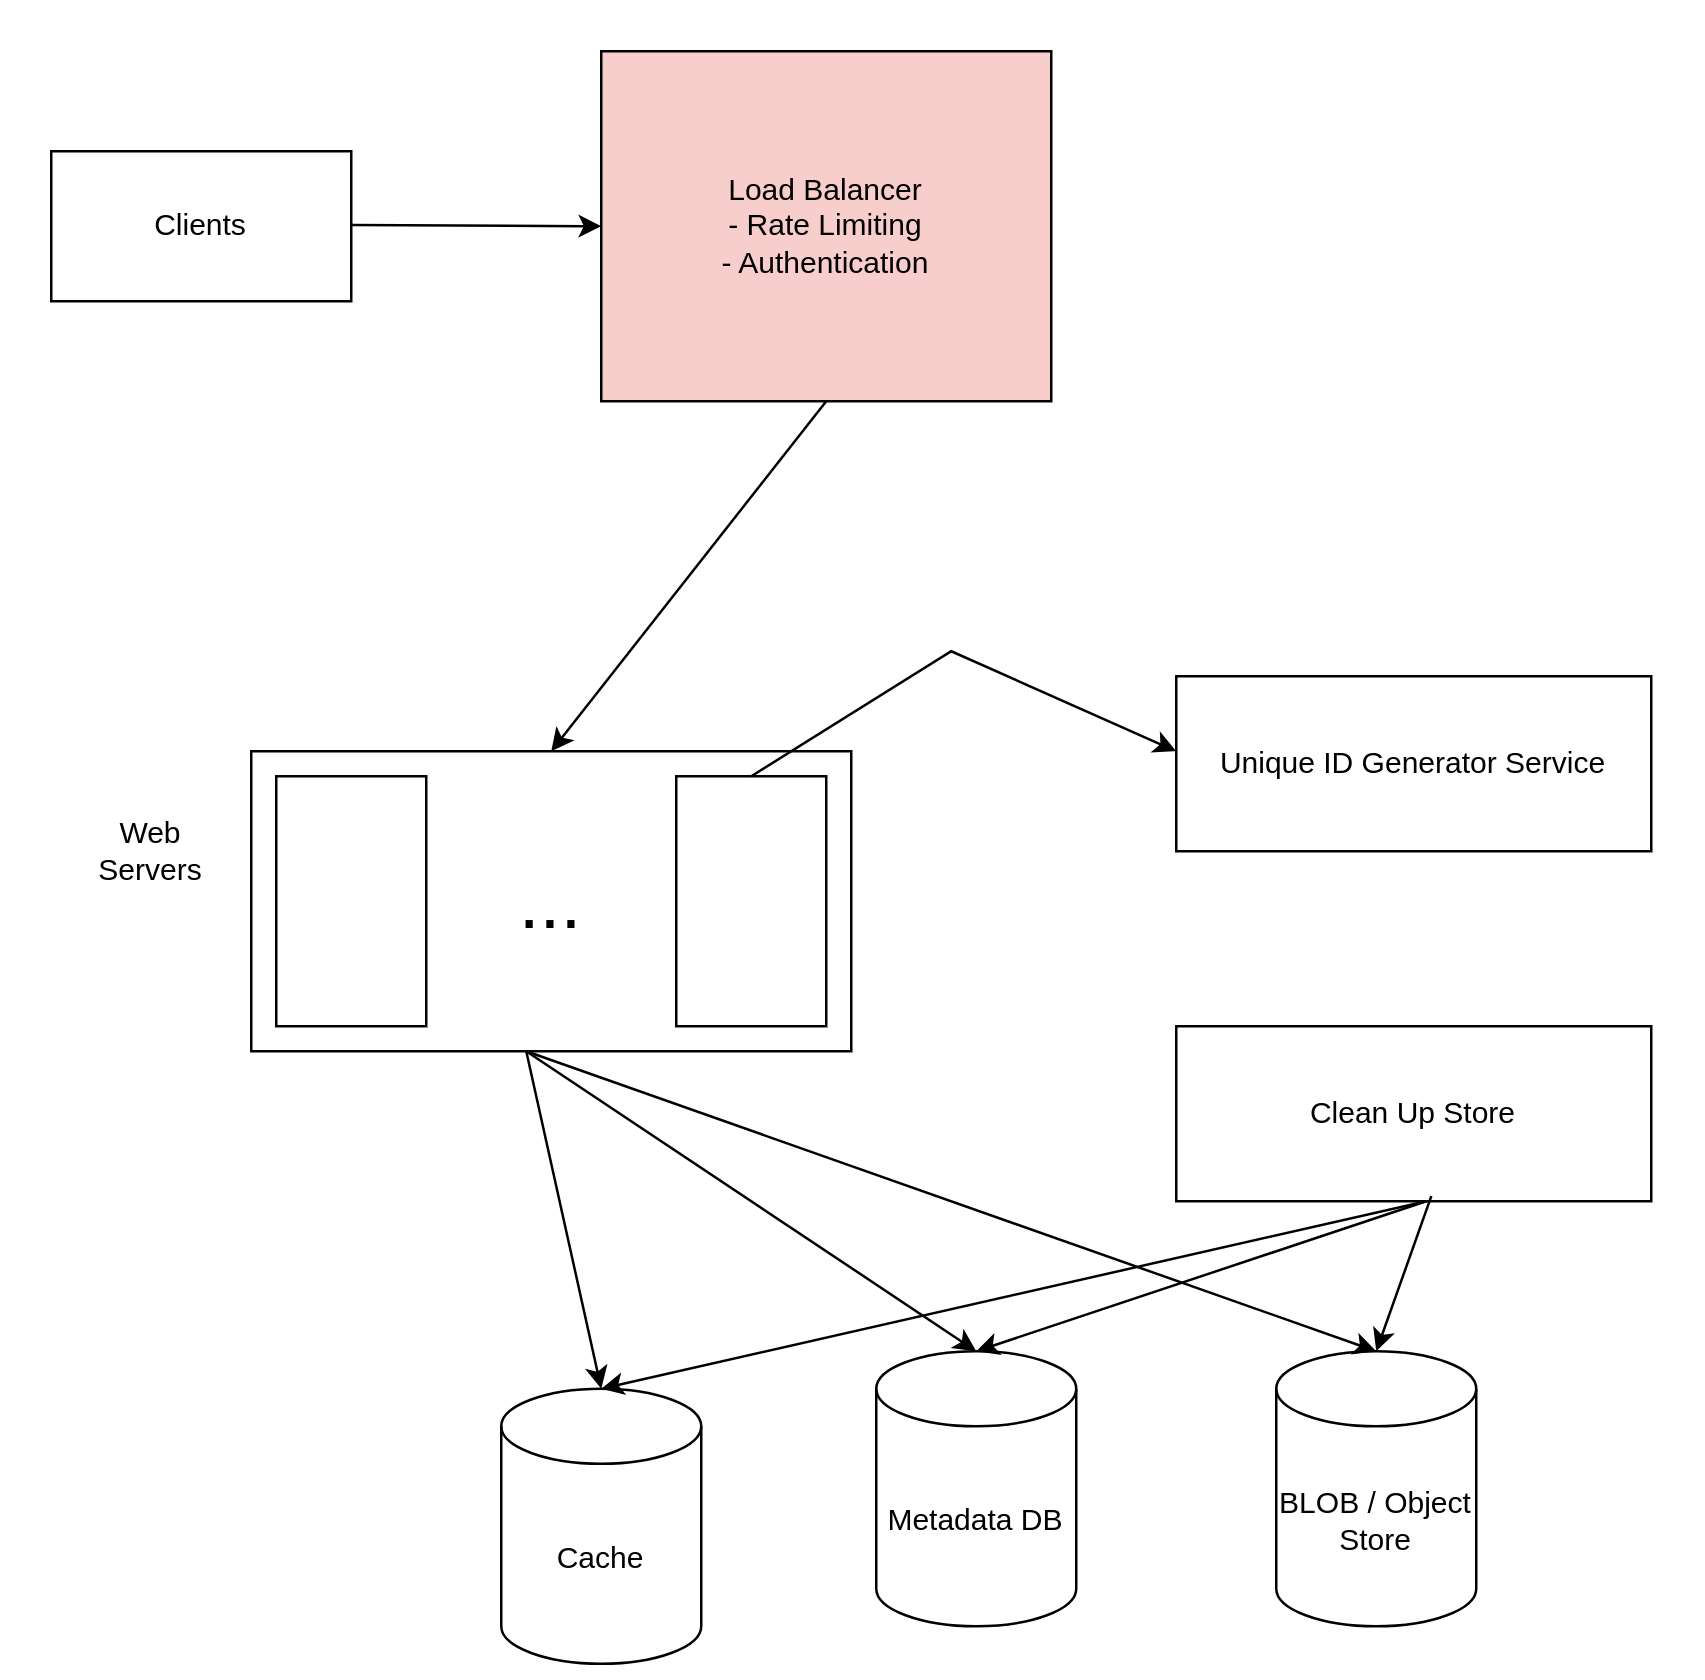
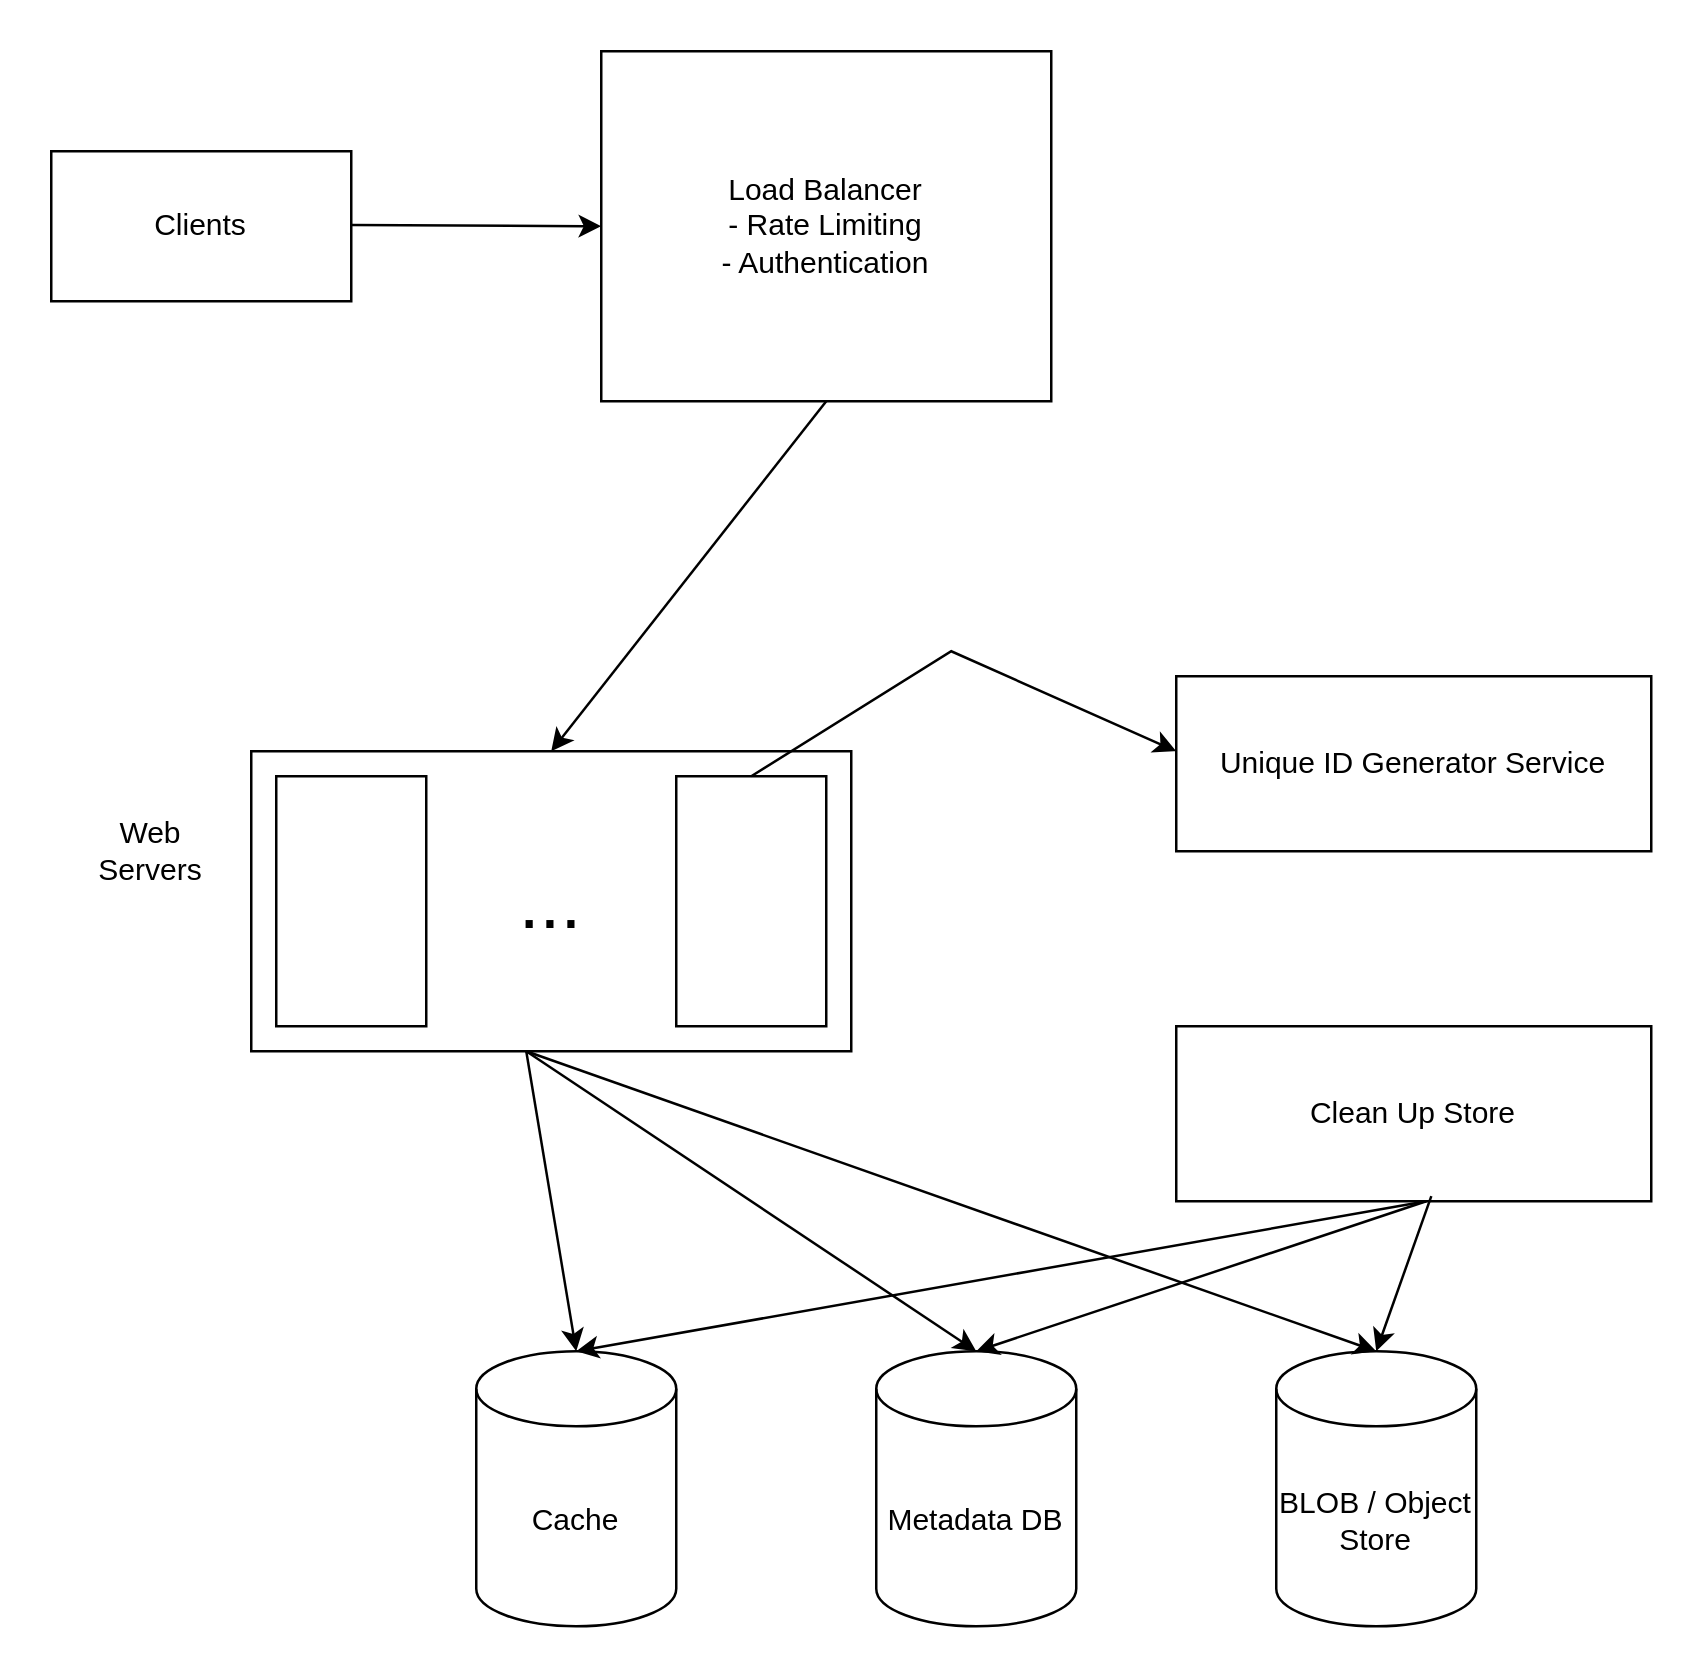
(826, 226) -> (826, 226)
(601, 1526) -> (576, 1489)
